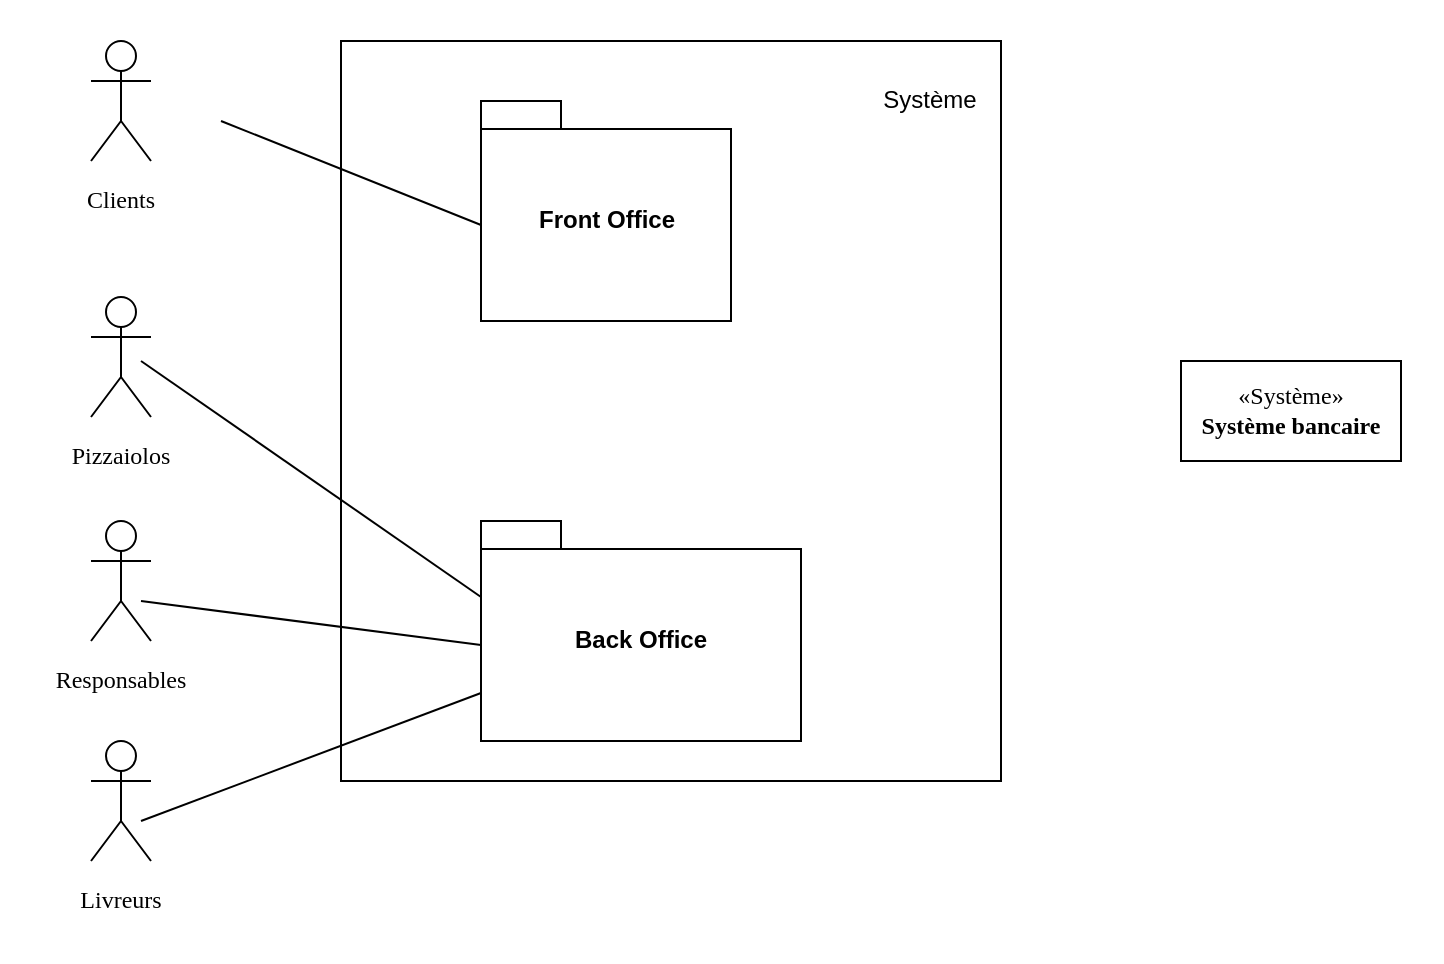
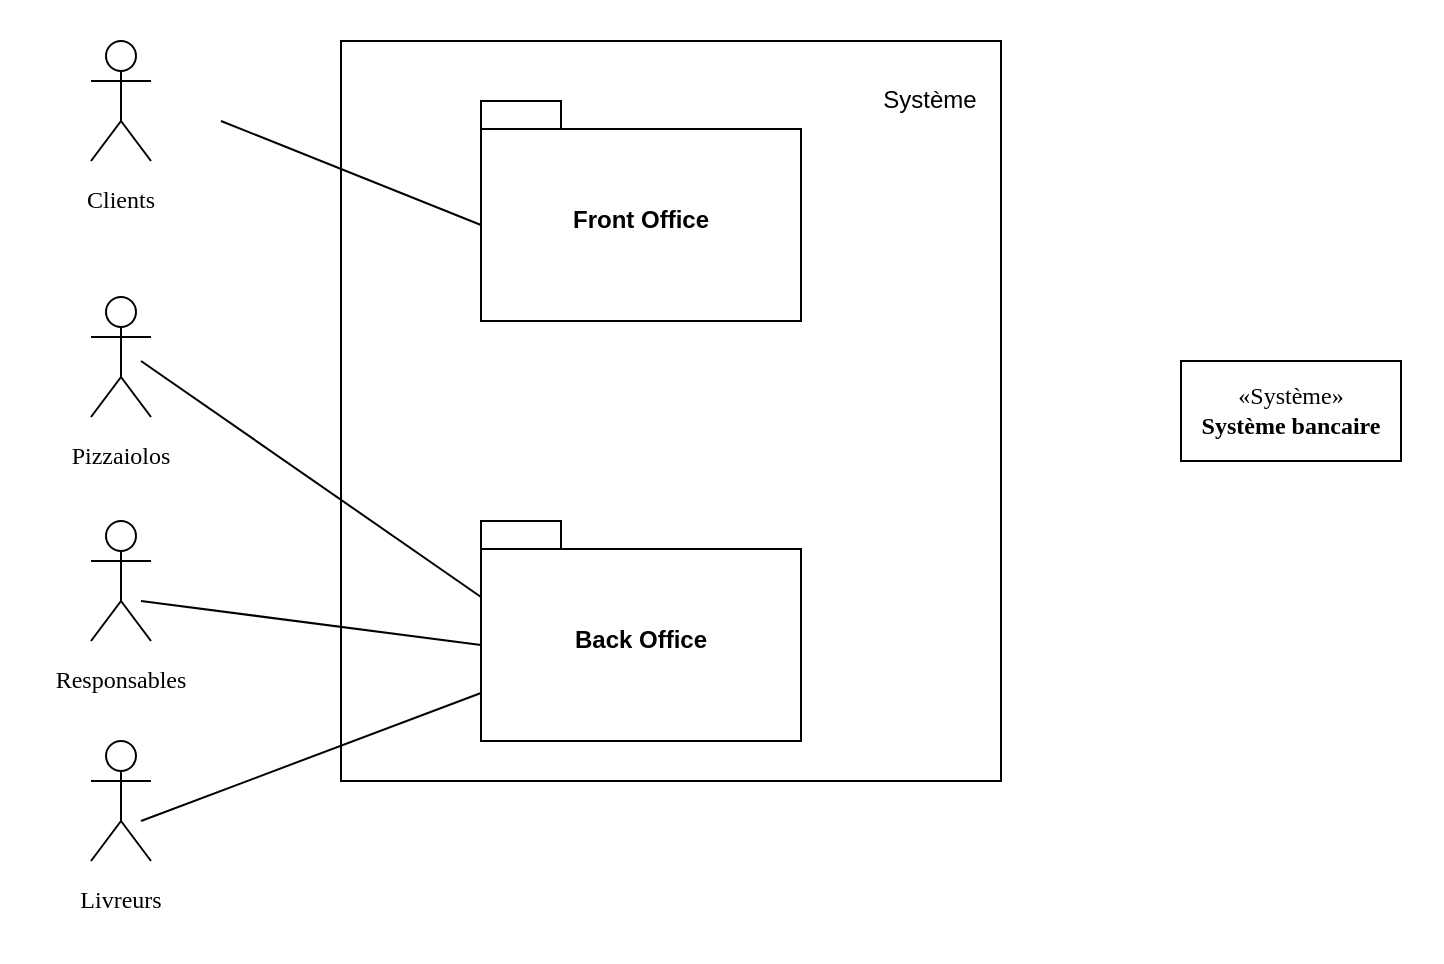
(606, 211) -> (641, 211)
